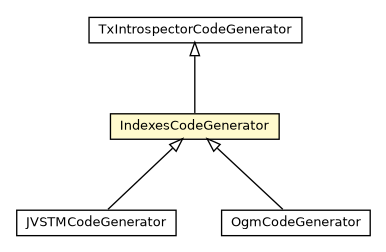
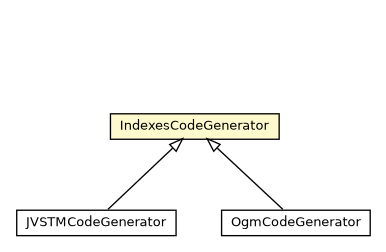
(195, 29) -> none
